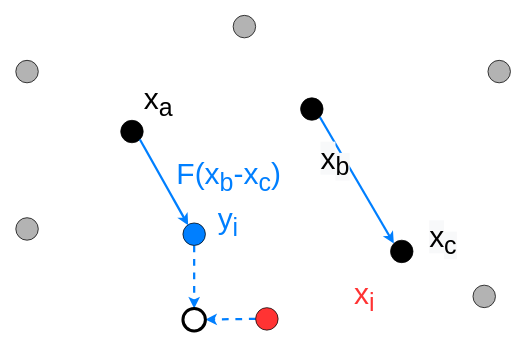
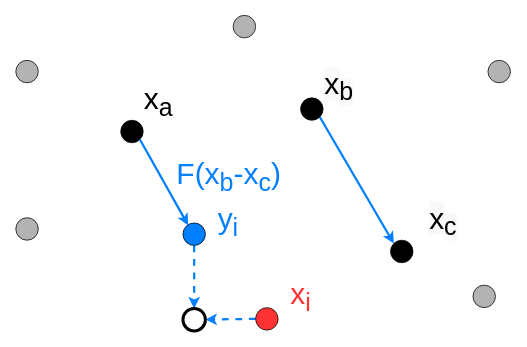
(345, 165) -> (349, 90)
(454, 244) -> (454, 225)
(364, 297) -> (300, 297)
